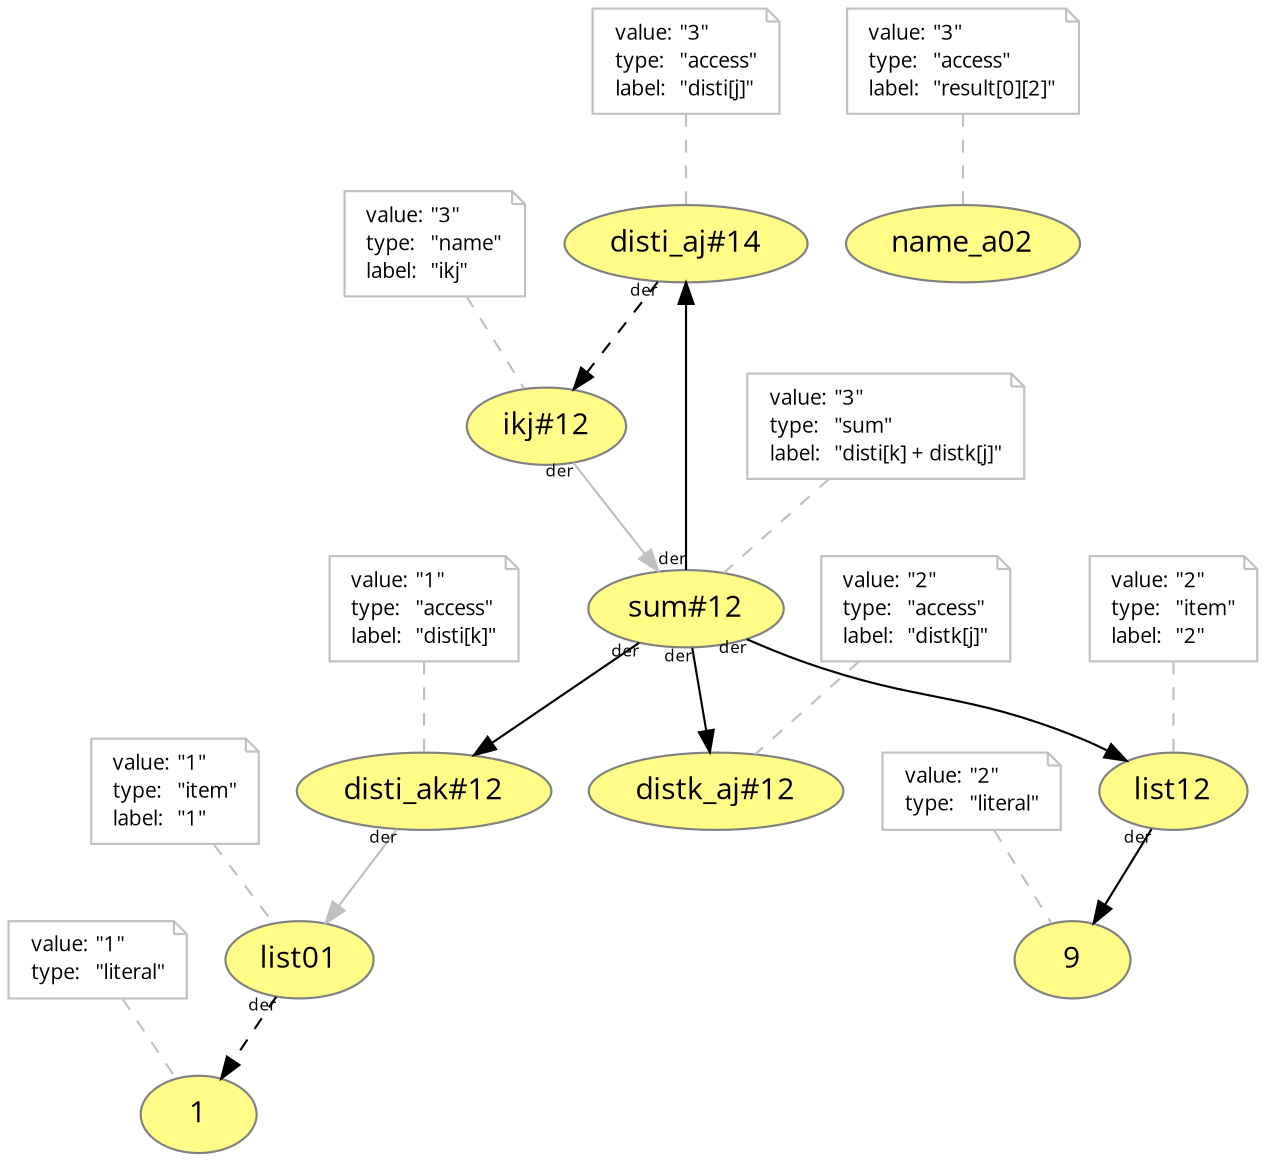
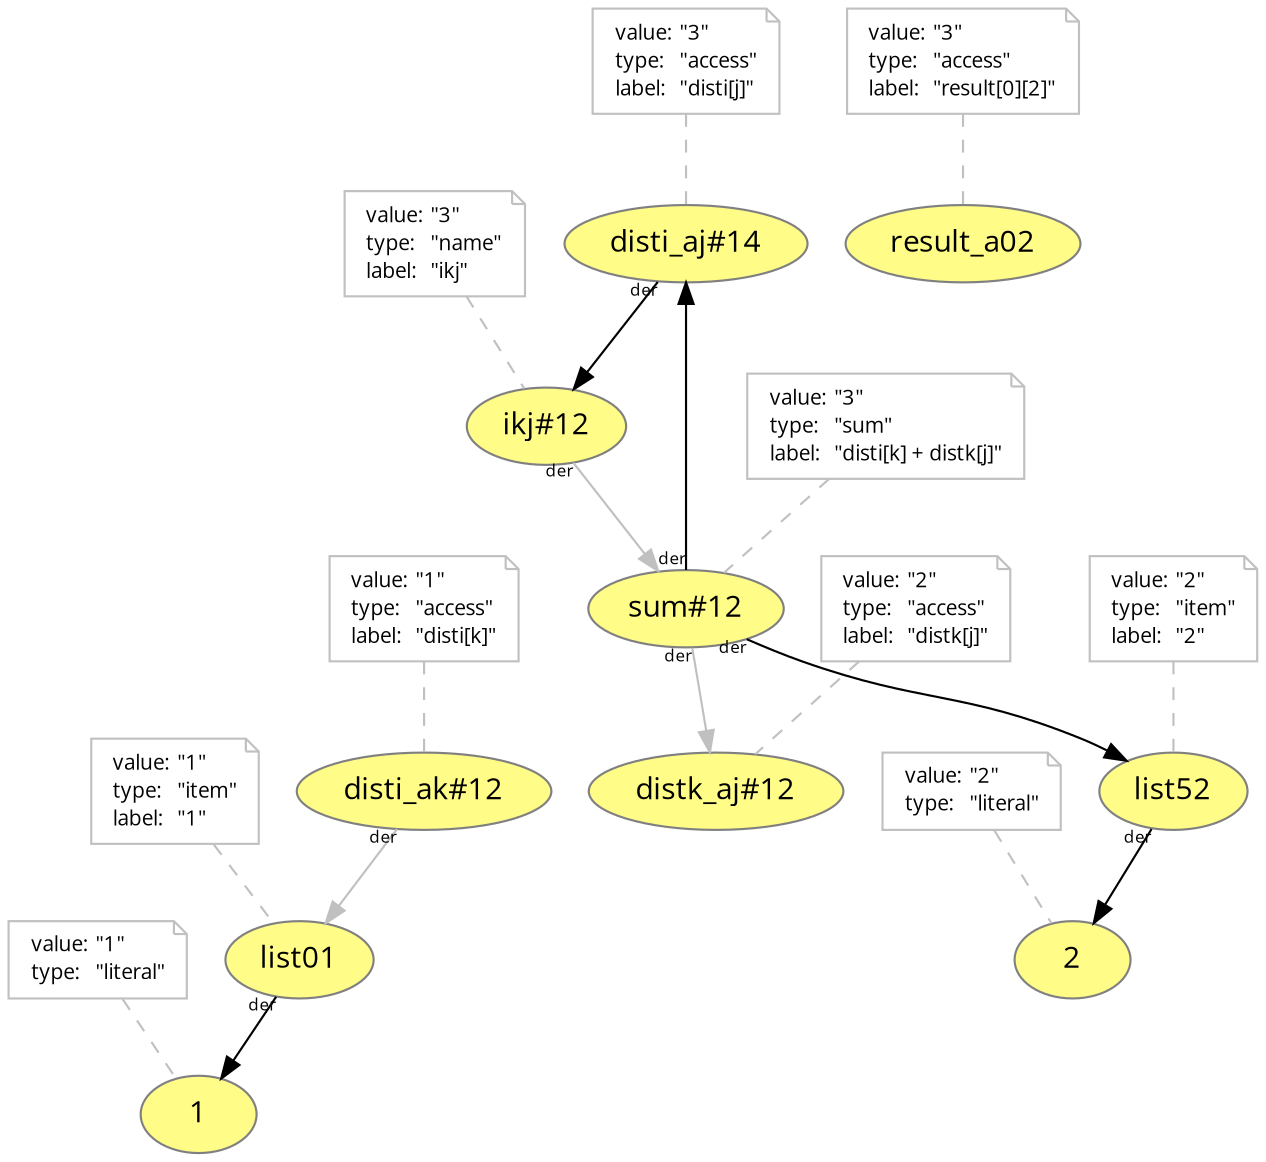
(963, 244) -> (963, 244)
(622, 327) -> (622, 327)
(699, 689) -> (699, 689)
(566, 693) -> none
(1173, 791) -> (1173, 791)
(1073, 960) -> (1073, 960)
(255, 1029) -> (255, 1029)
